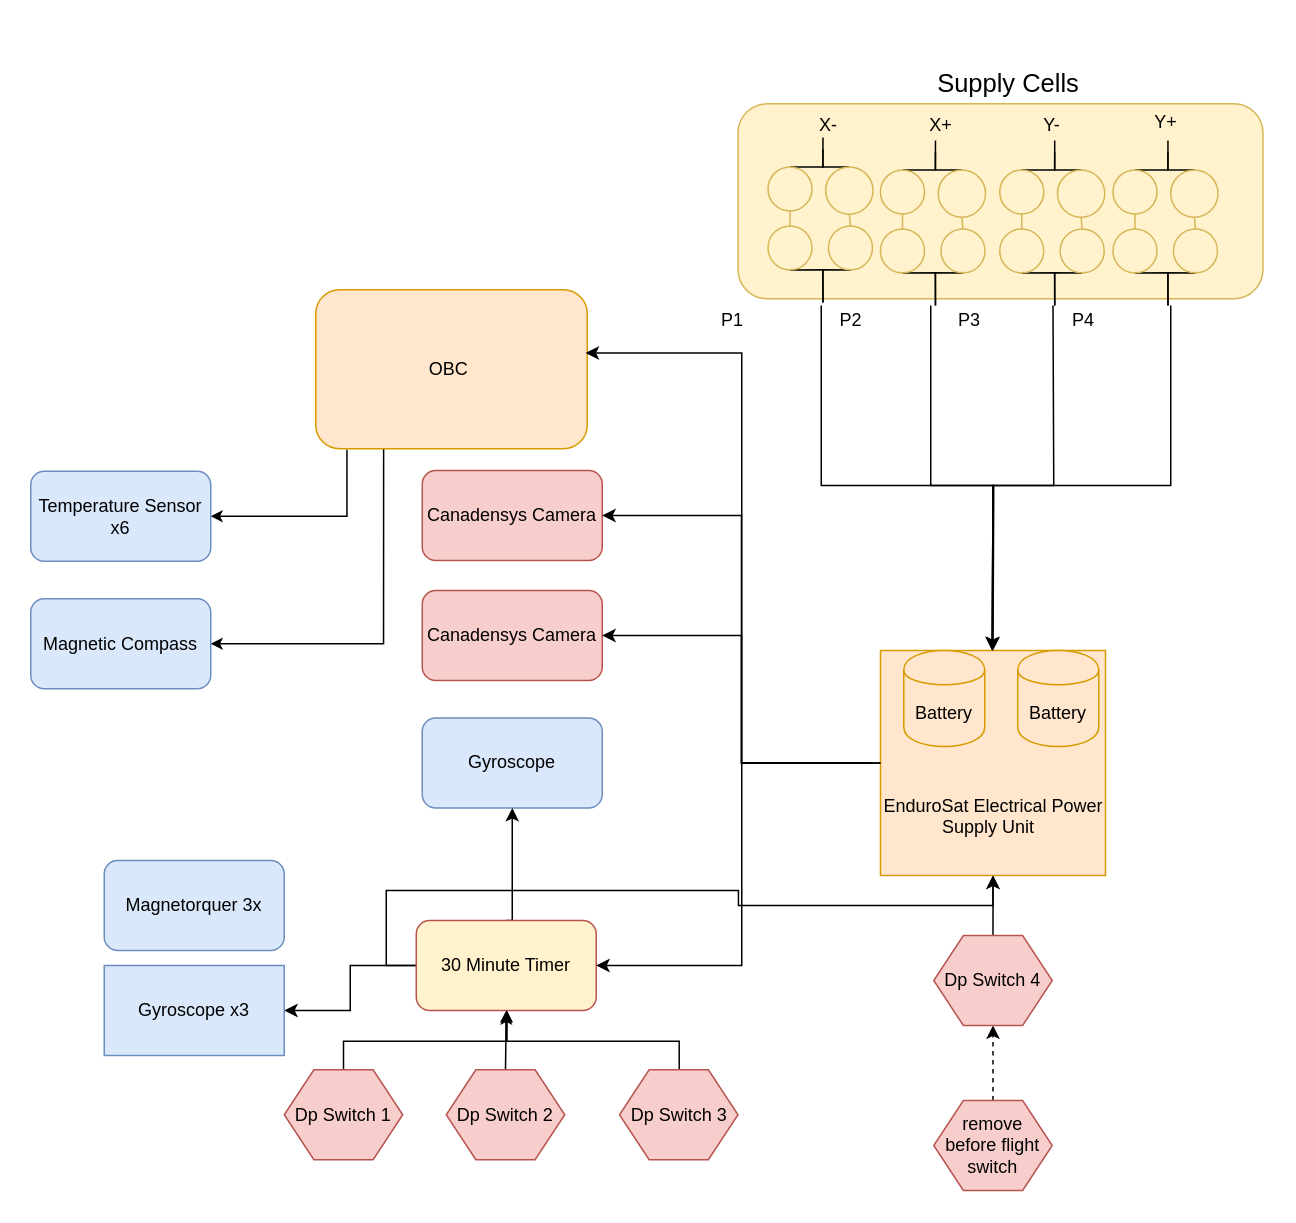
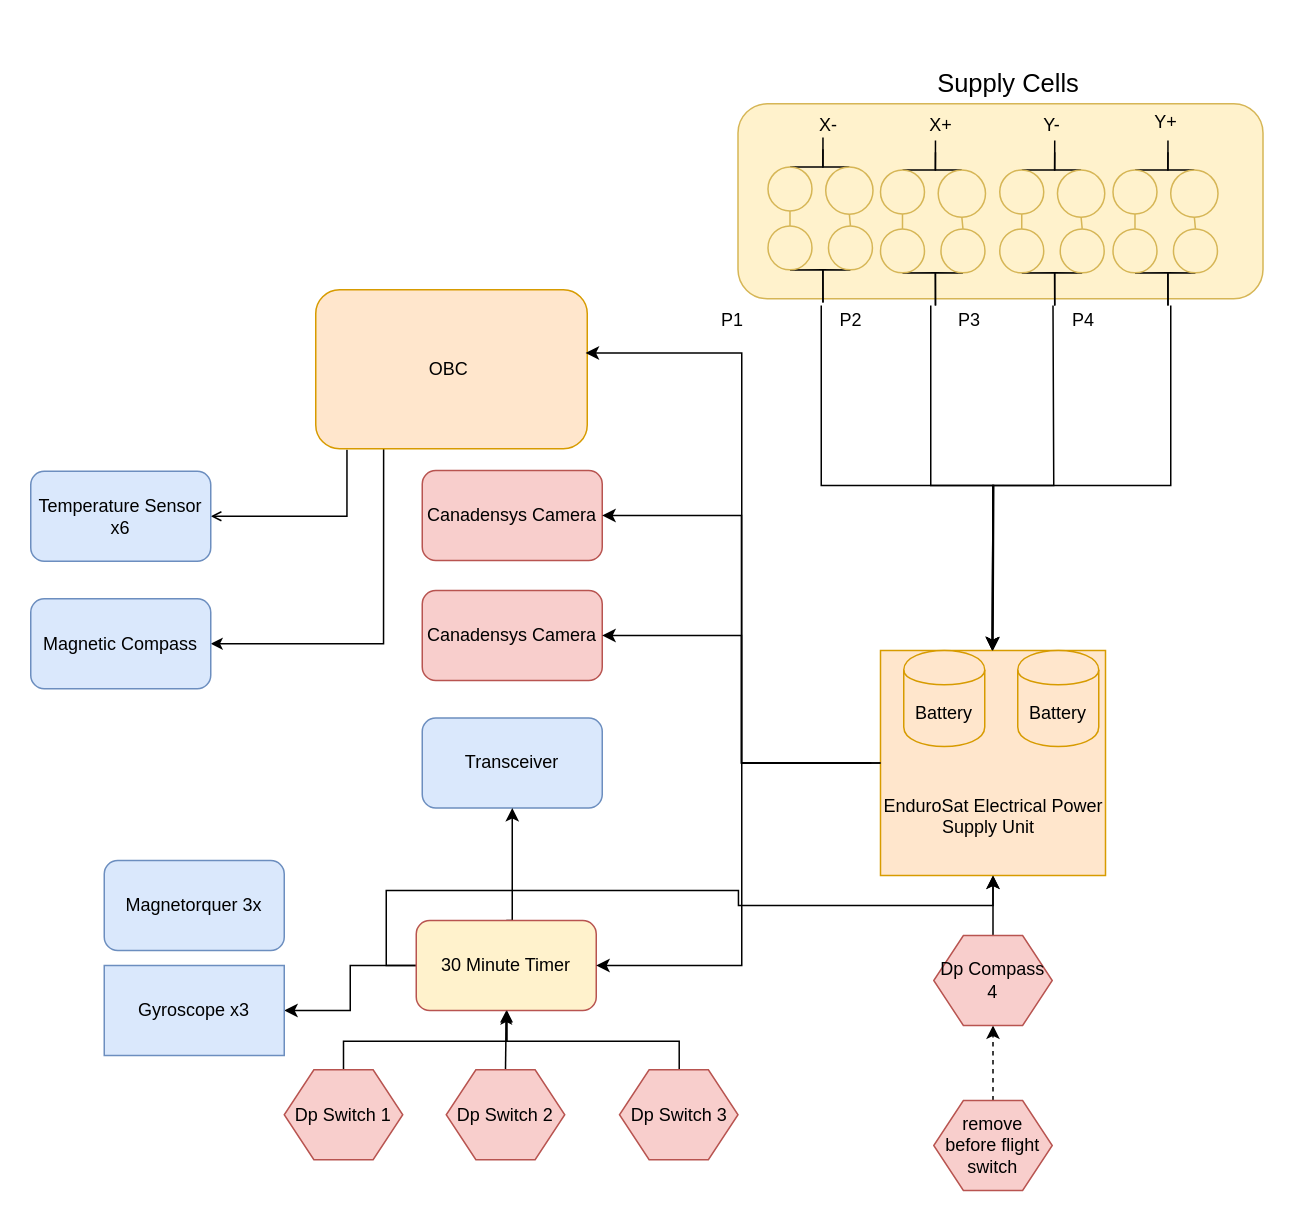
(221, 516) -> (219, 516)
(512, 763) -> (512, 763)
(993, 980) -> (993, 980)
